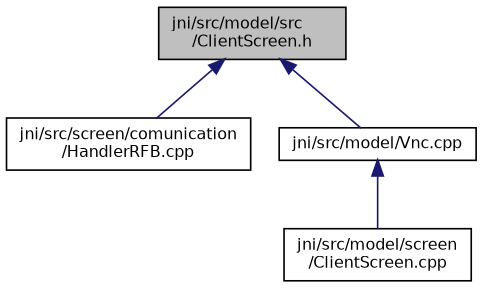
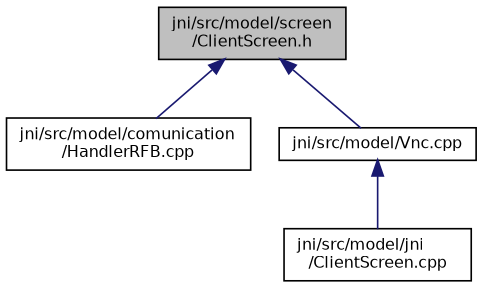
(252, 33) -> (252, 33)
(129, 144) -> (129, 144)
(378, 255) -> (378, 255)
